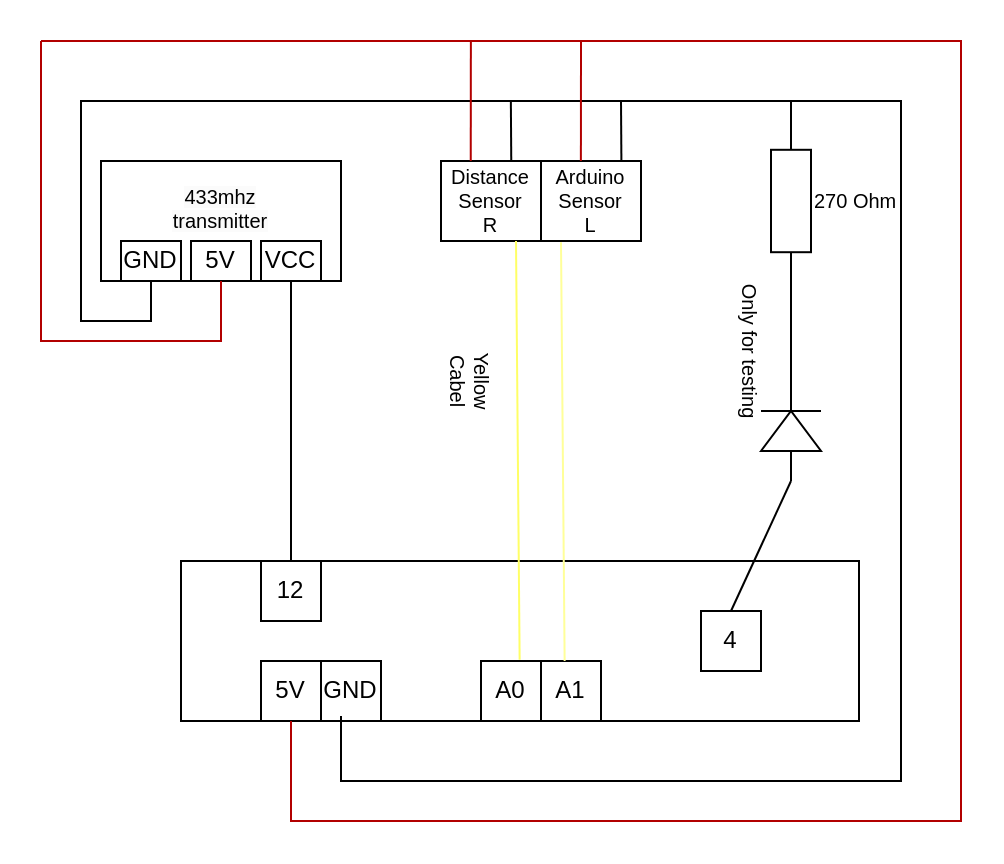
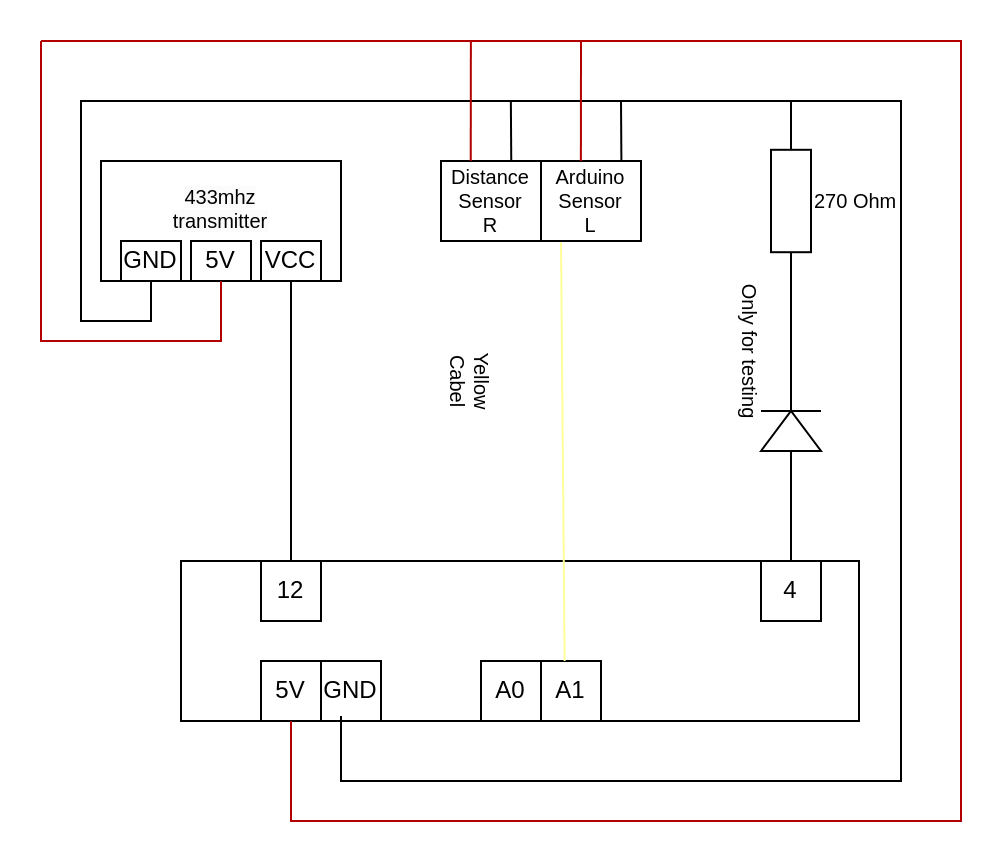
(518, 450) -> none
(731, 641) -> (791, 591)
